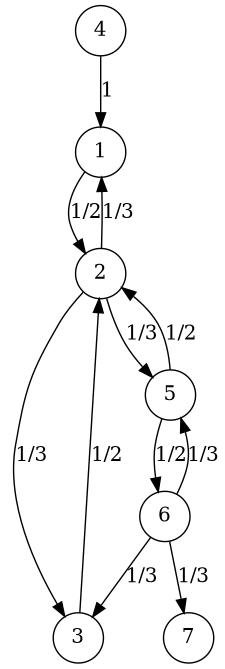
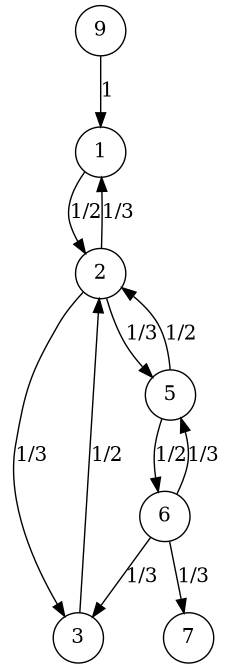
(101, 31) -> (101, 31)
